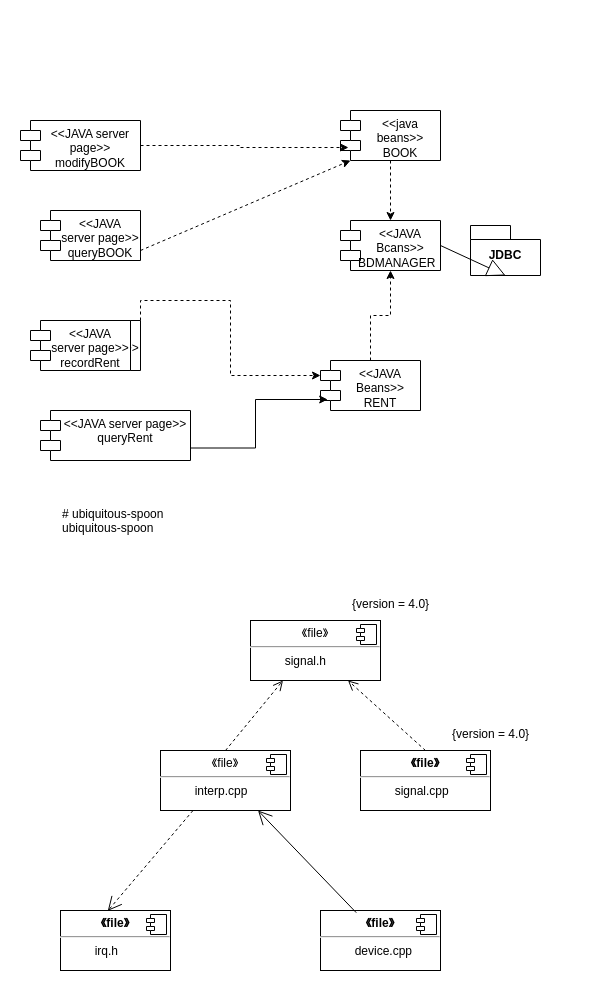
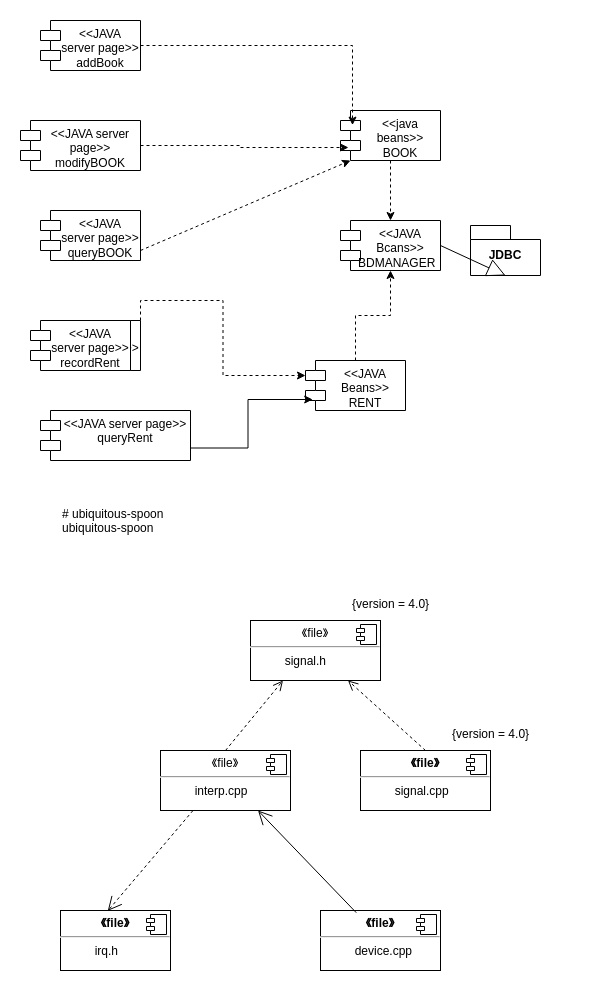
none -> (91, 46)
none -> (283, 46)
(371, 386) -> (356, 386)
